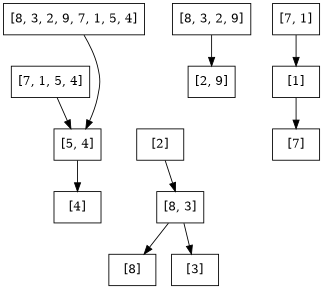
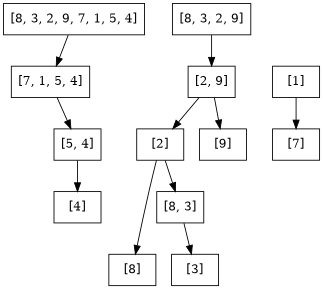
(296, 19) -> none
(100, 77) -> (64, 46)
none -> (189, 110)
none -> (223, 145)
(159, 235) -> (146, 203)
